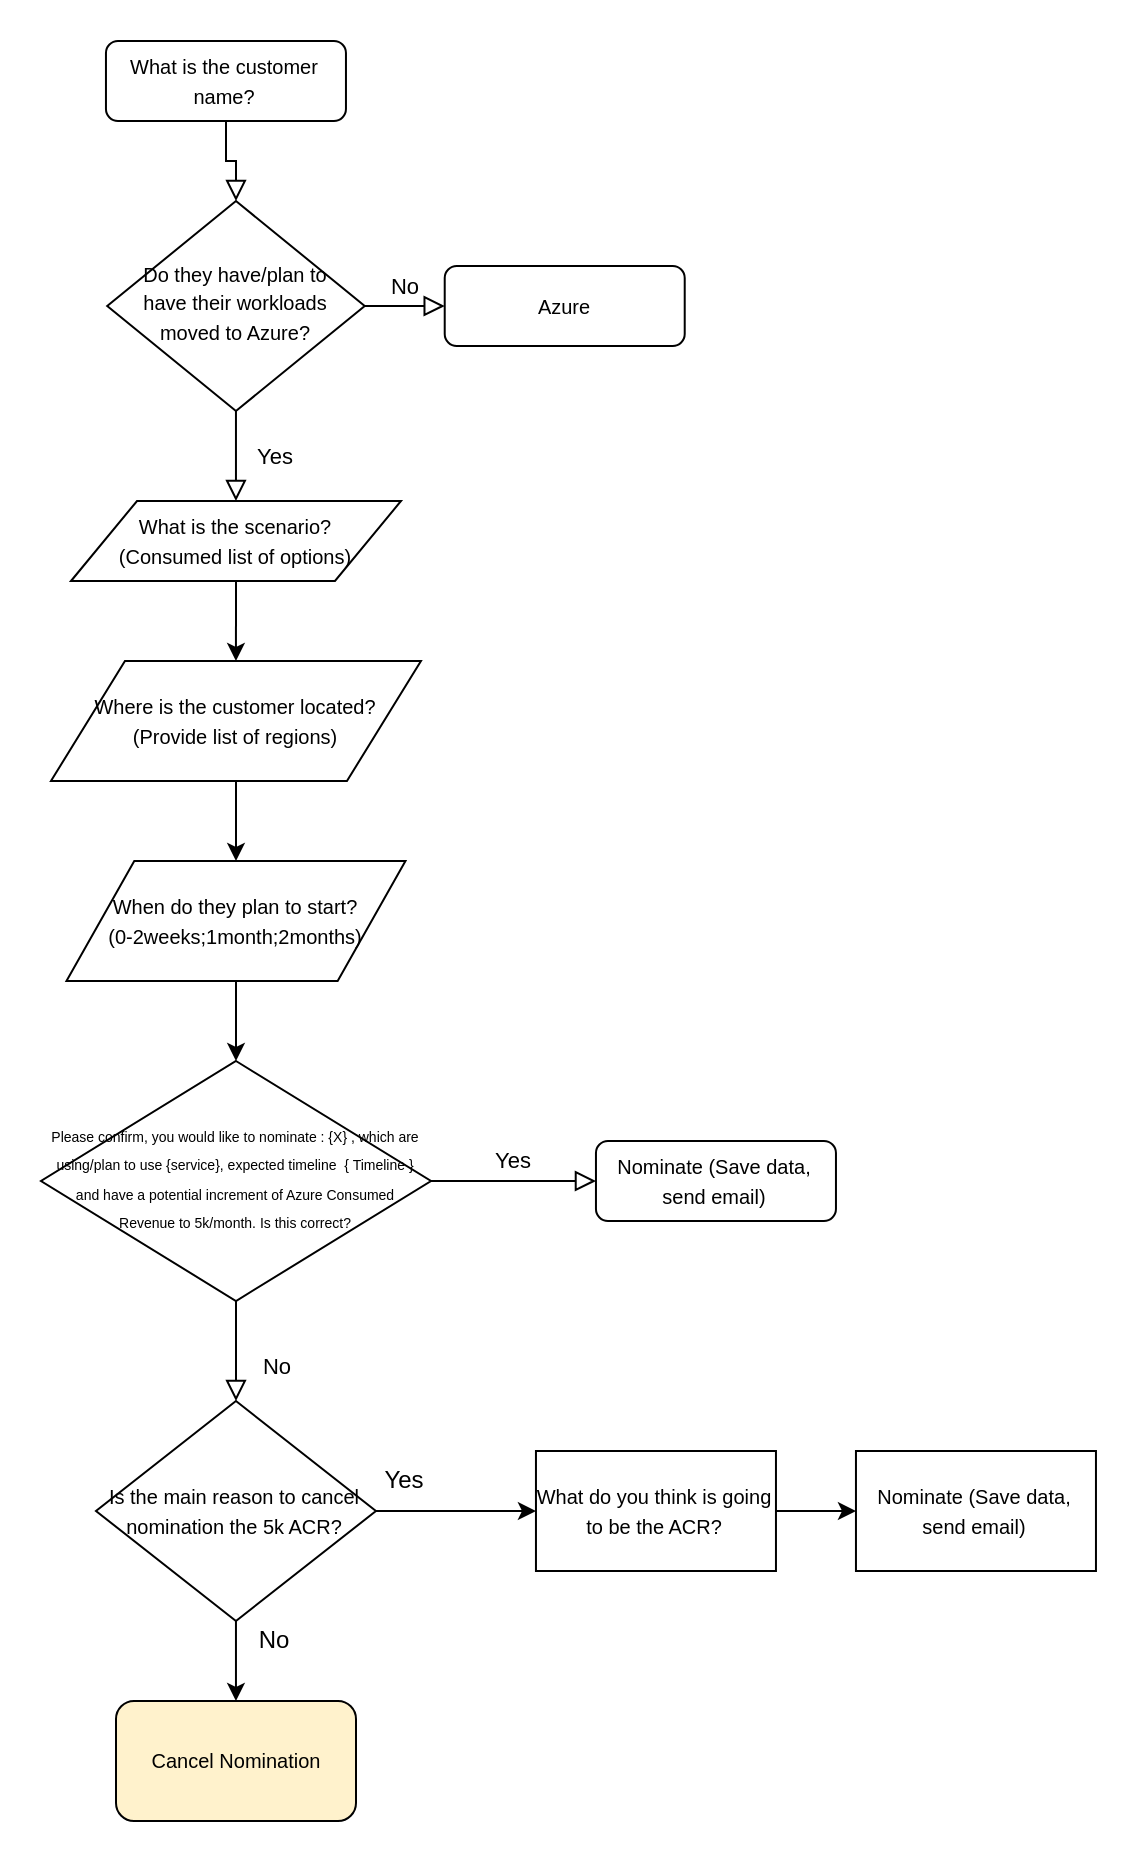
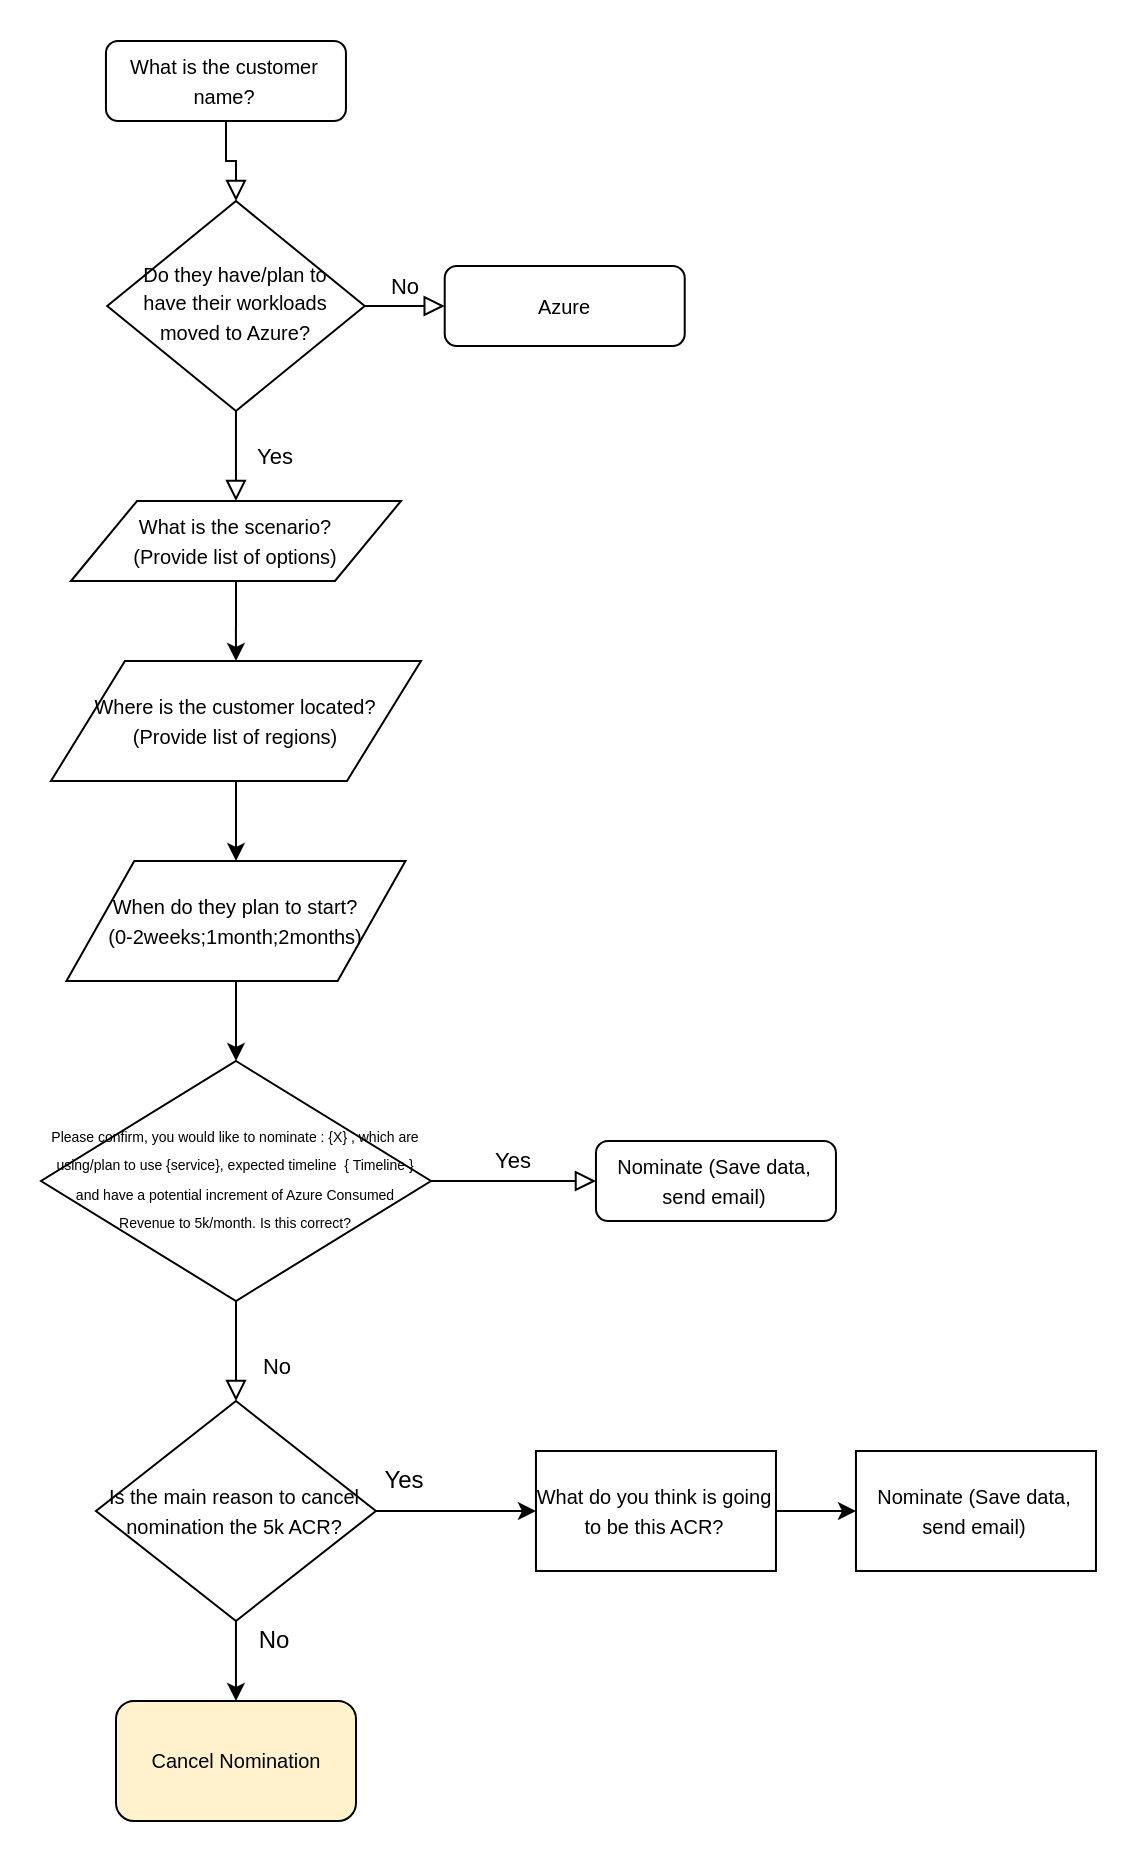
(236, 541) -> (236, 541)
(655, 1511) -> (655, 1511)
